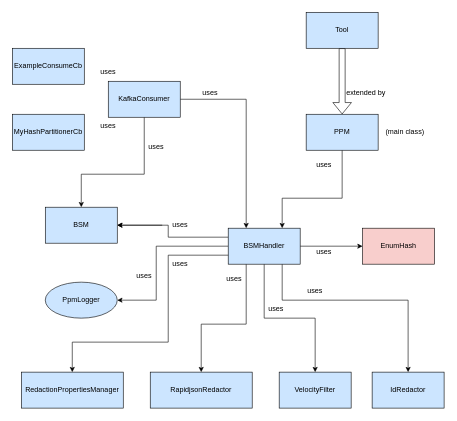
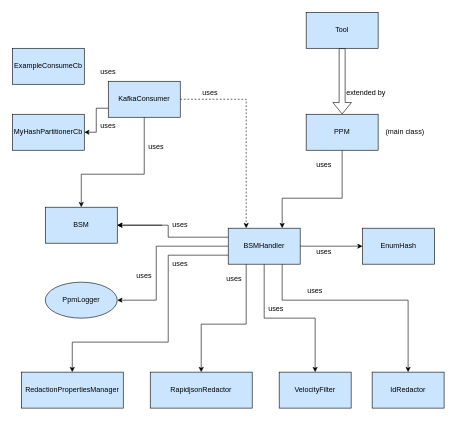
none -> (96, 108)
(246, 128) -> (246, 128)
(399, 246) -> (399, 246)
